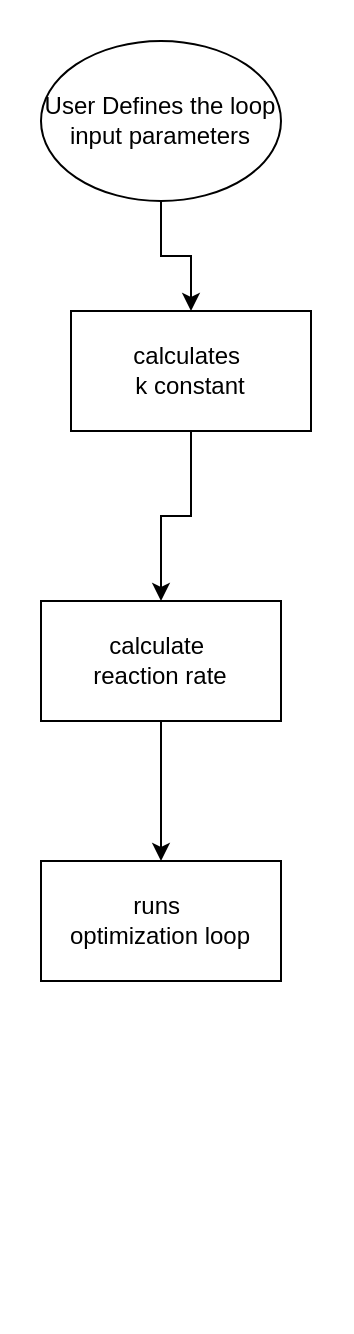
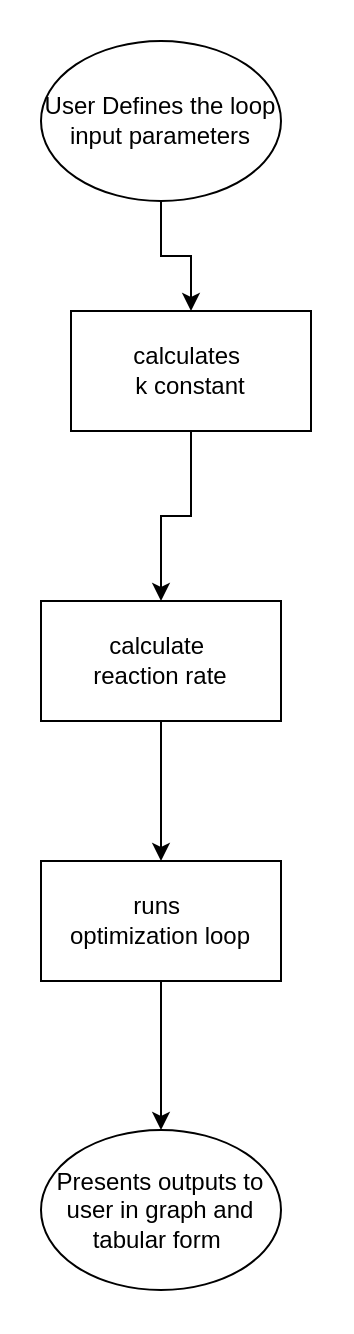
none -> (161, 1049)
none -> (161, 1210)
